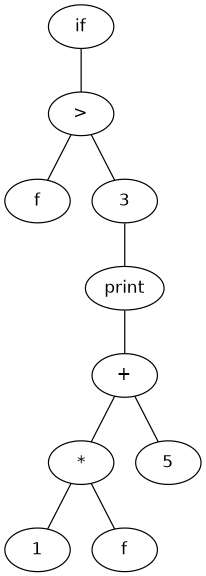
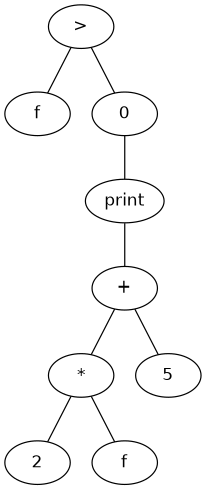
(81, 27) -> none
(125, 201) -> (125, 114)
(38, 550) -> (38, 463)
